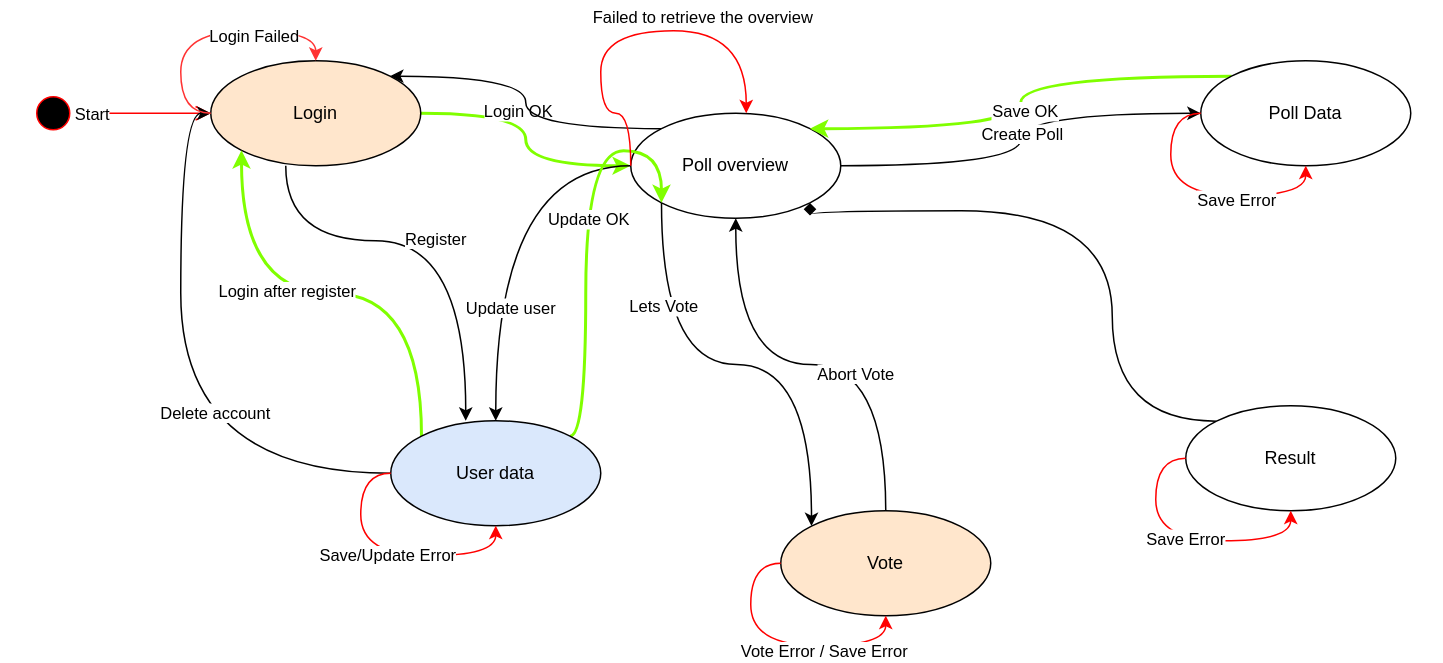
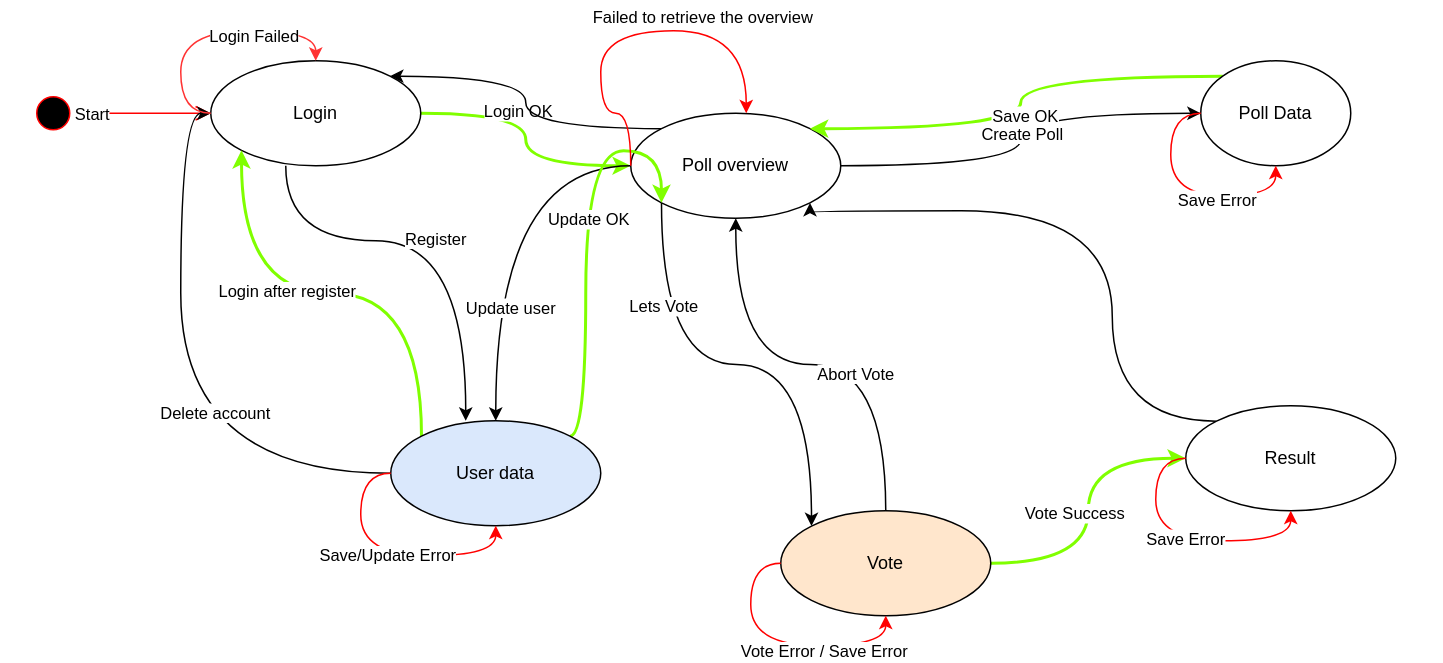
(316, 113) -> (316, 113)
(1306, 113) -> (1276, 113)
(826, 212) -> (826, 212)
none -> (1088, 517)
